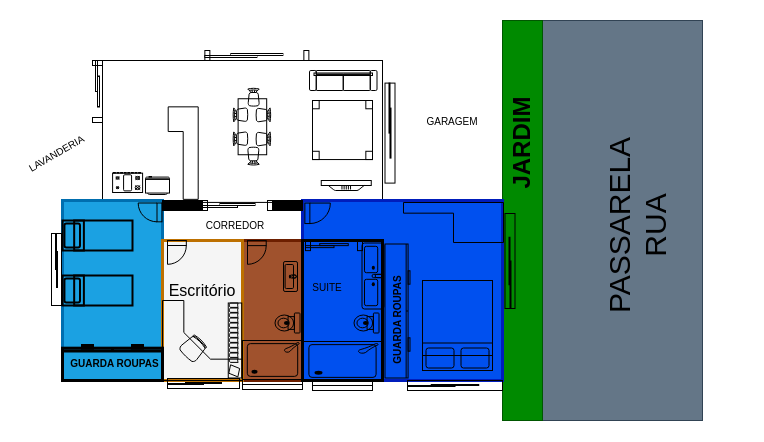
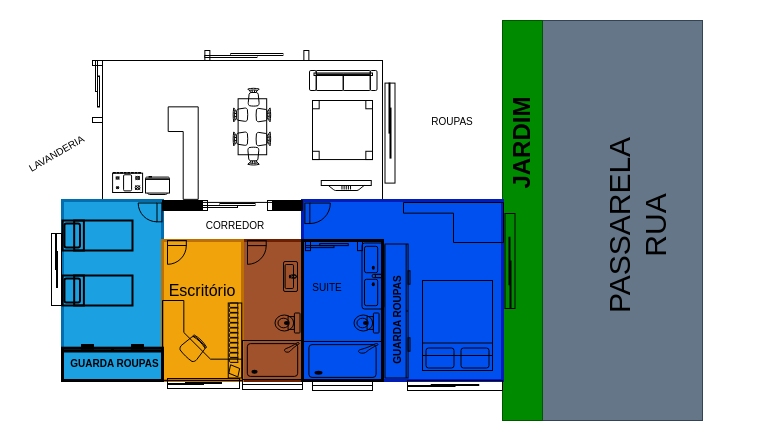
(453, 122) -> (453, 122)
(203, 311) -> (203, 311)
